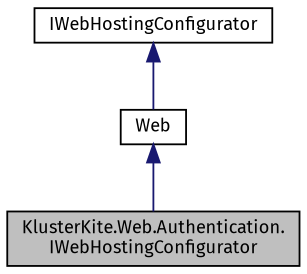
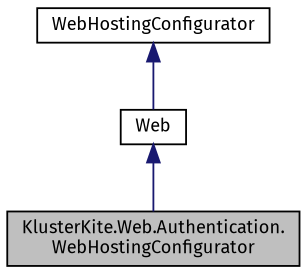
(153, 25) -> (153, 25)
(153, 239) -> (153, 239)
